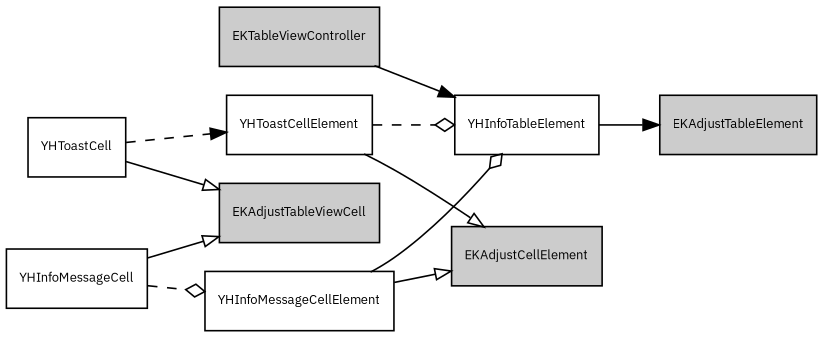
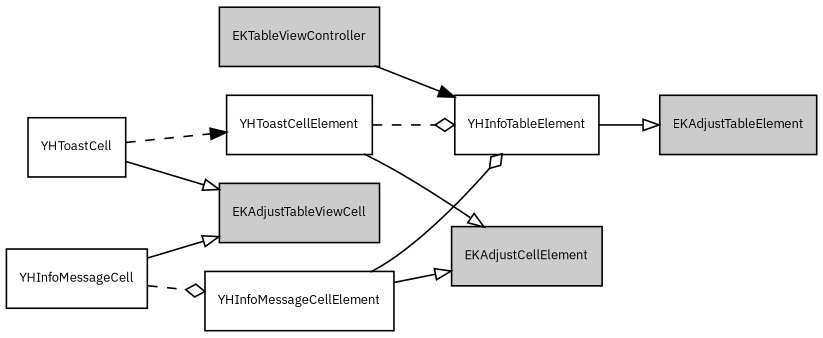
(621, 125) -> (621, 125)
